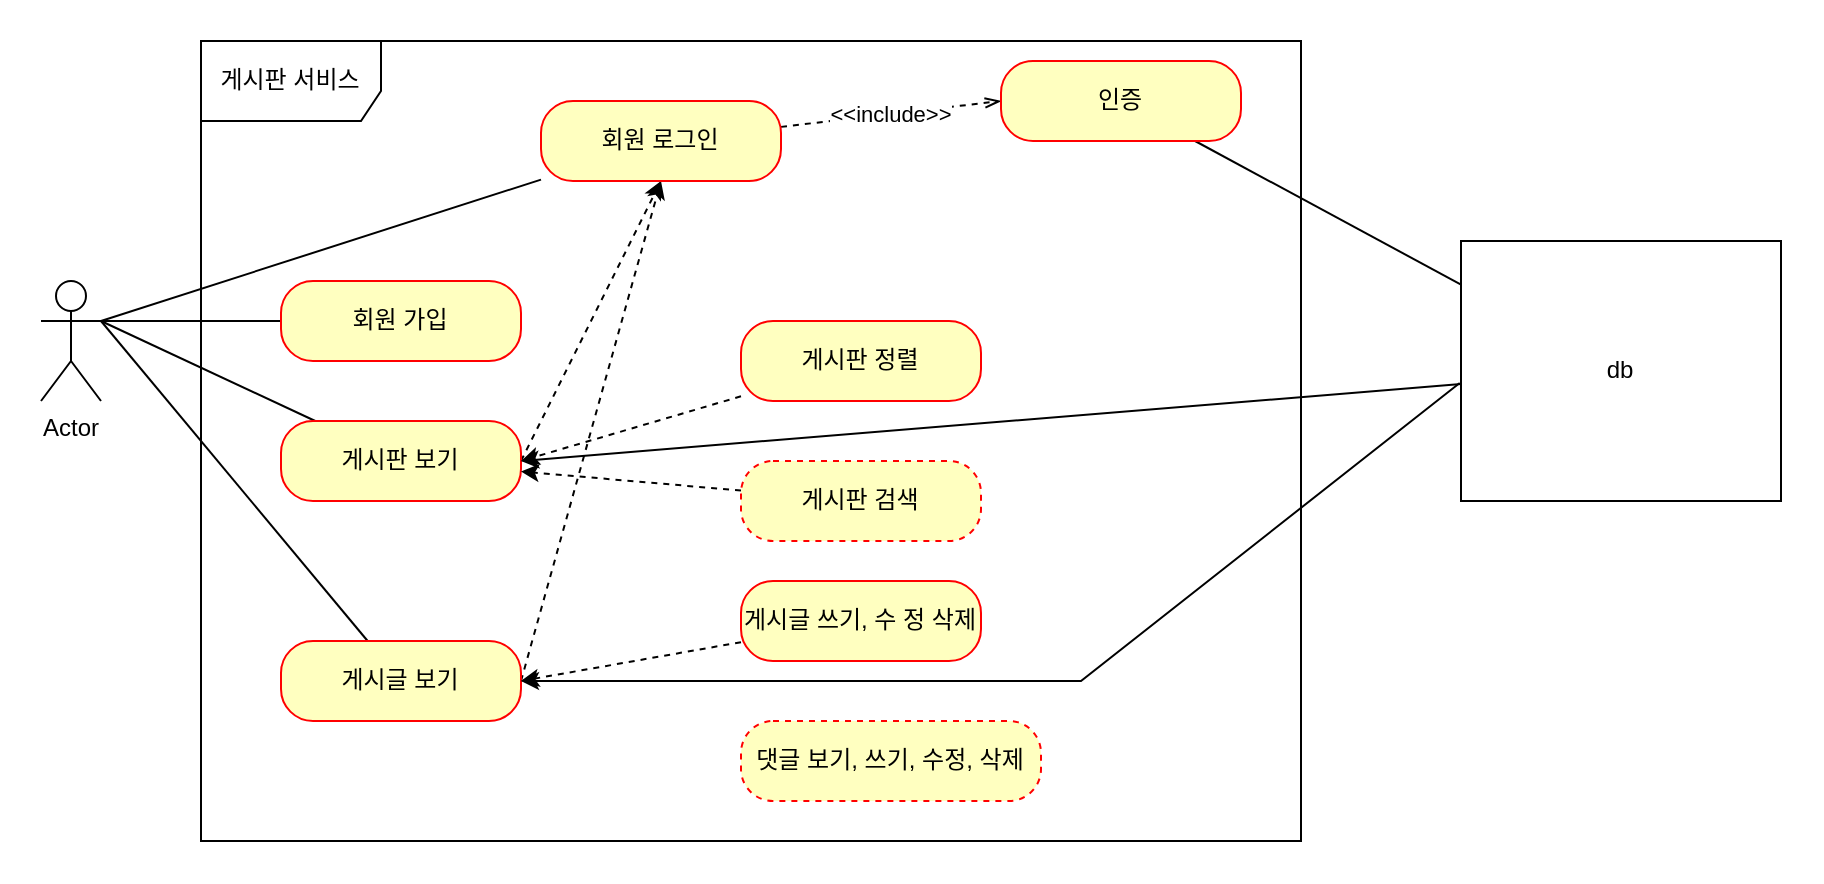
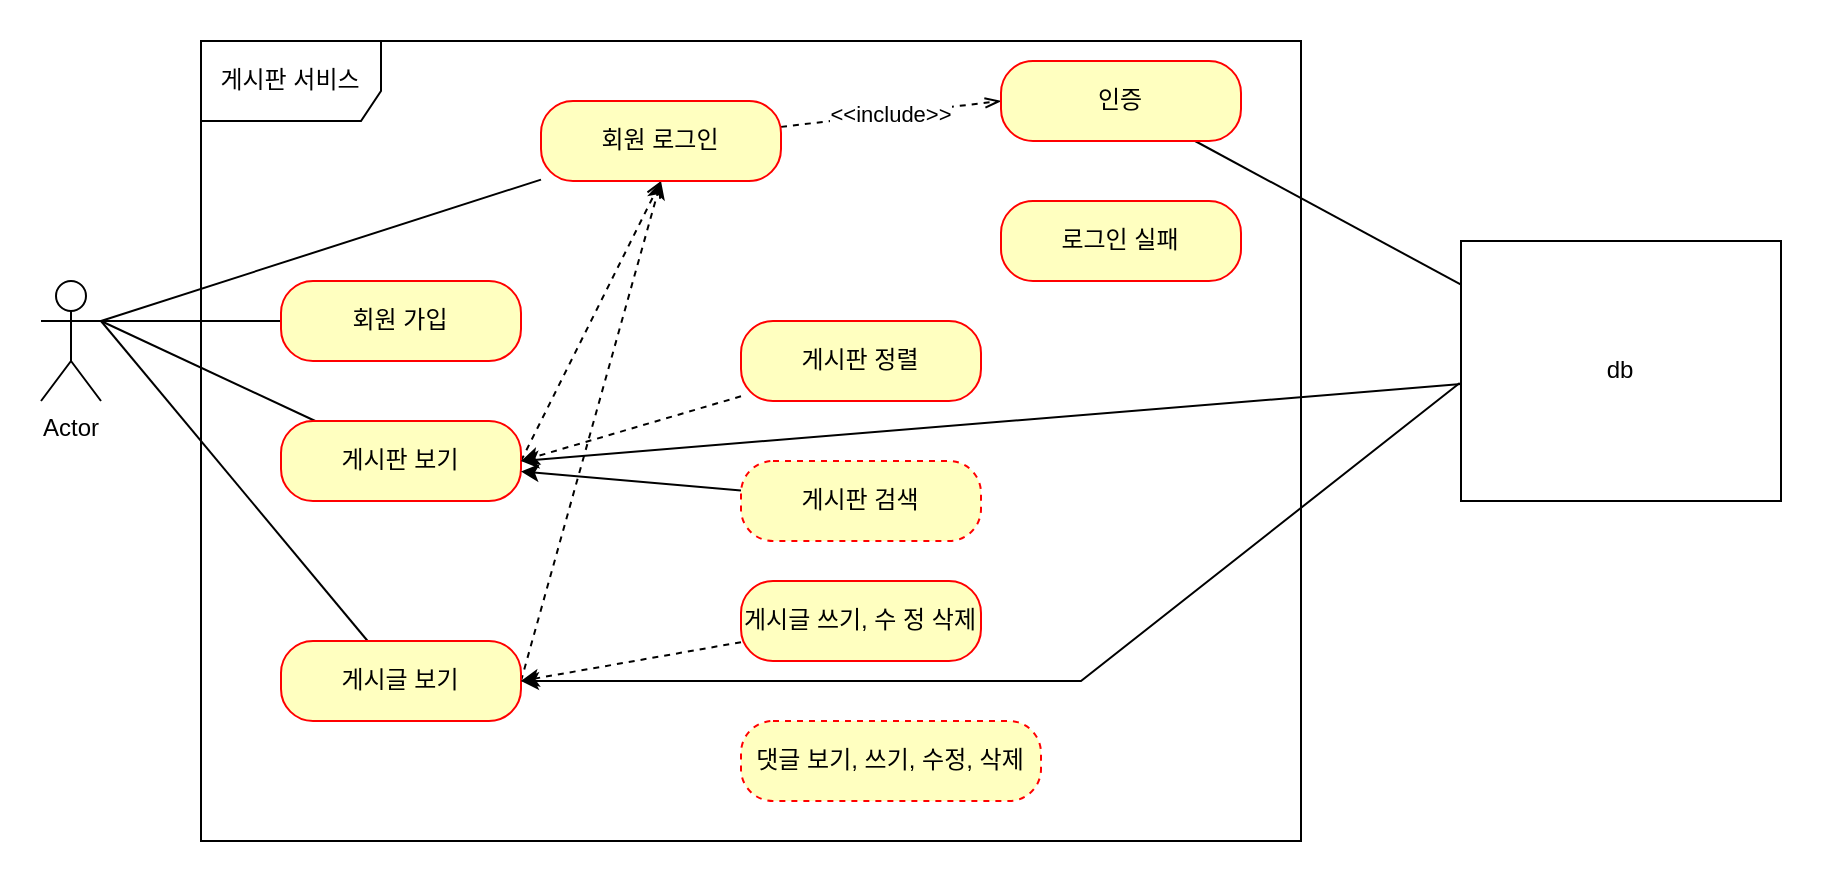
(655, 192) -> (655, 192)
none -> (1121, 241)
(636, 481) -> (636, 481)
